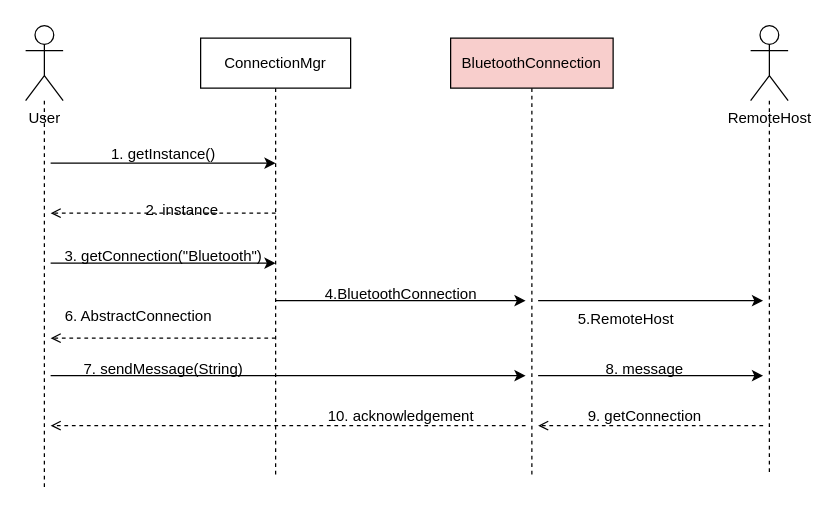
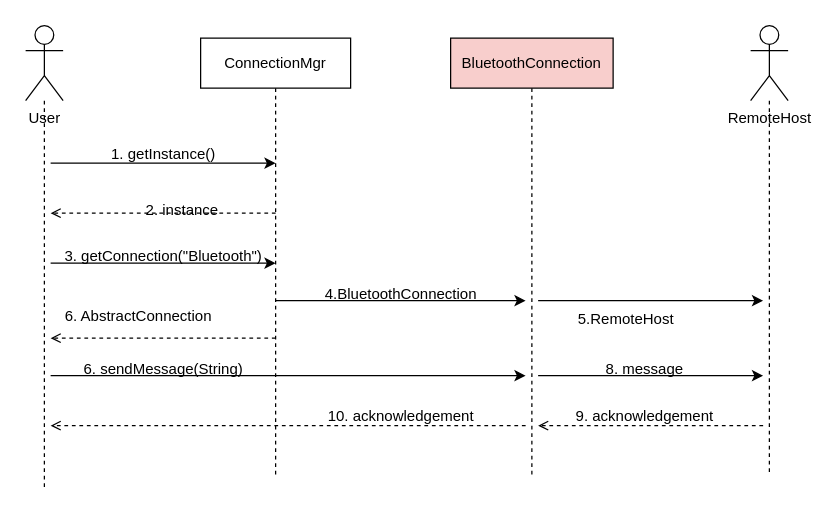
(164, 369) -> (164, 369)
(645, 417) -> (645, 417)
